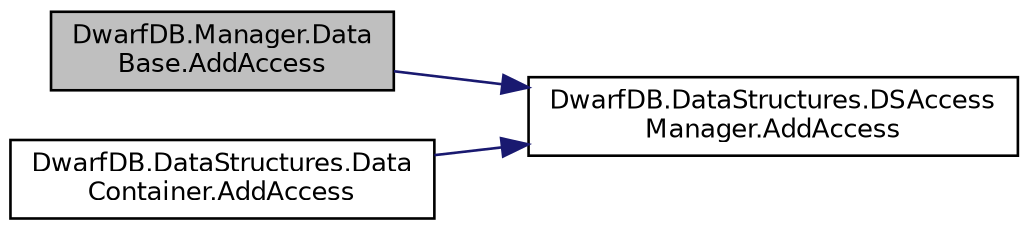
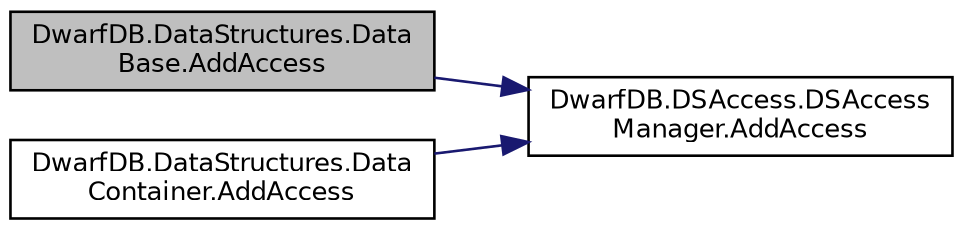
(222, 51) -> (222, 51)
(773, 116) -> (741, 116)
